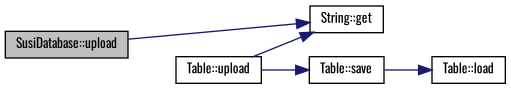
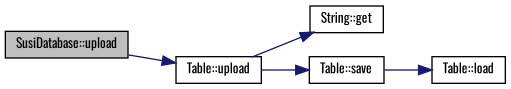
(212, 32) -> (145, 58)
